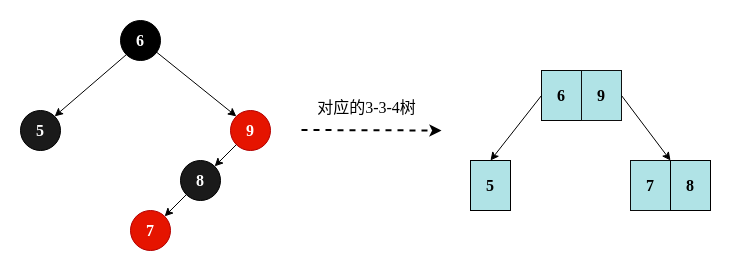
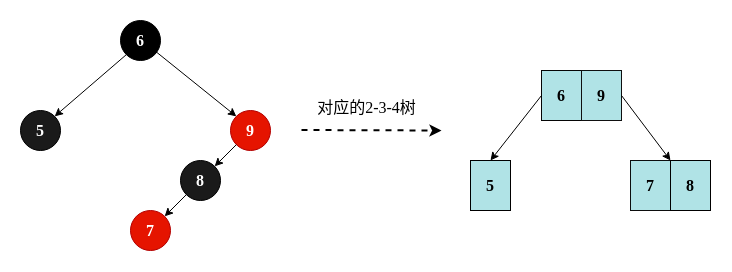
(367, 108) -> (367, 108)
